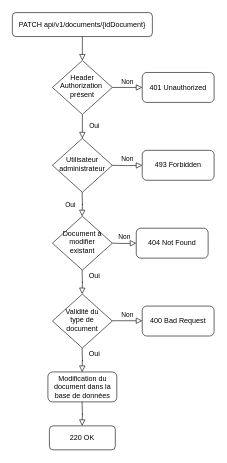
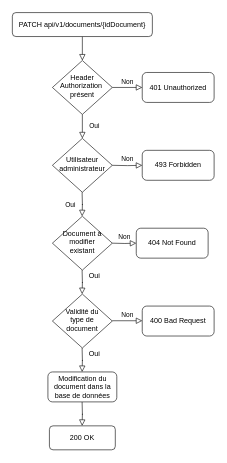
(83, 438) -> (83, 438)
